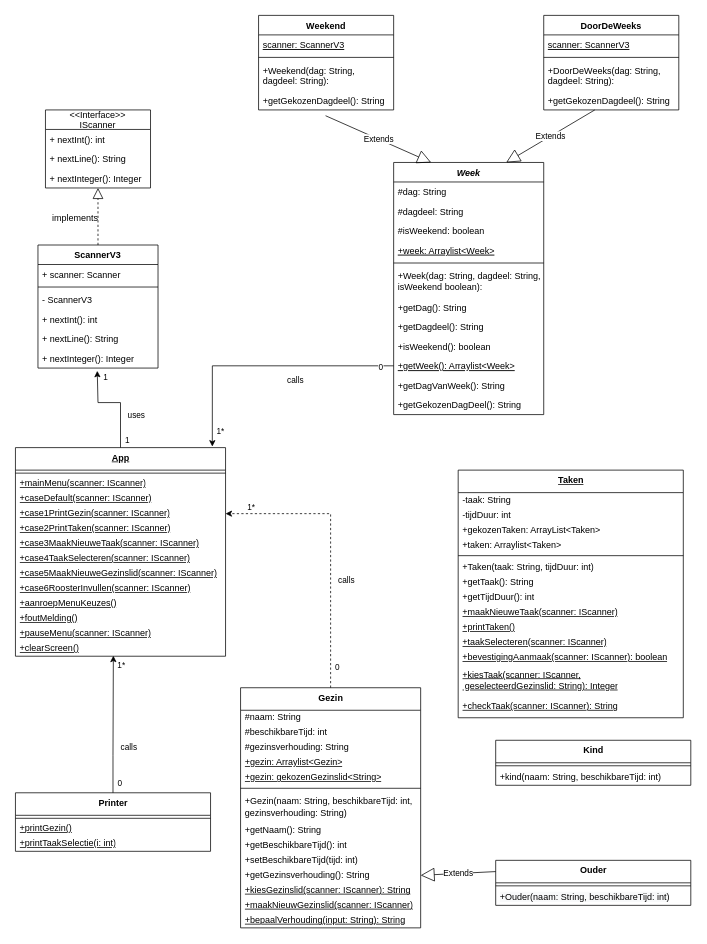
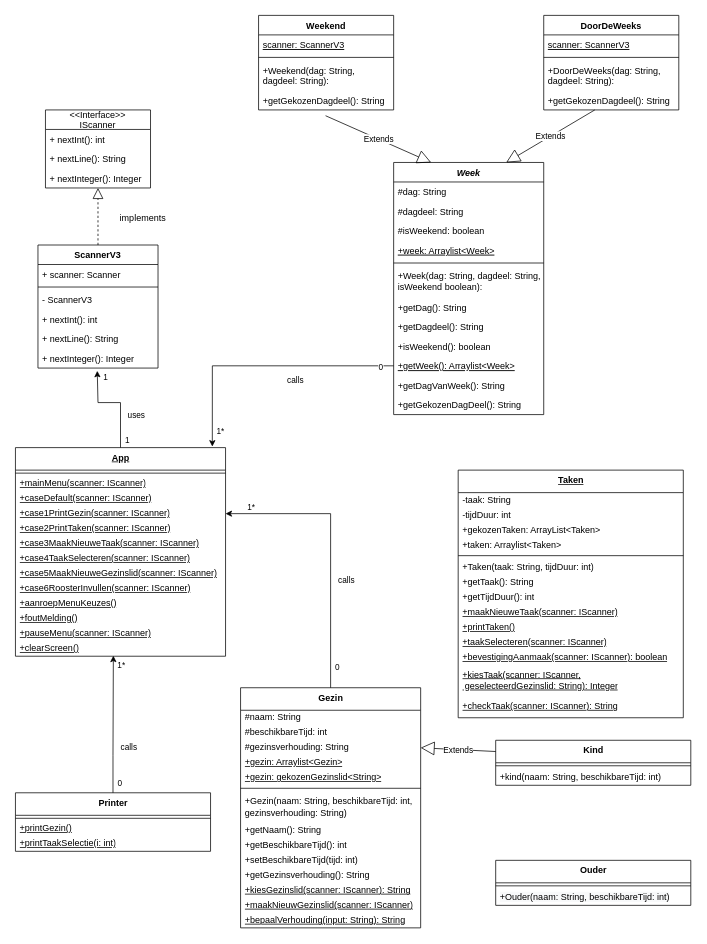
(75, 219) -> (143, 219)
(330, 550) -> (330, 550)
none -> (465, 750)
(465, 873) -> none
